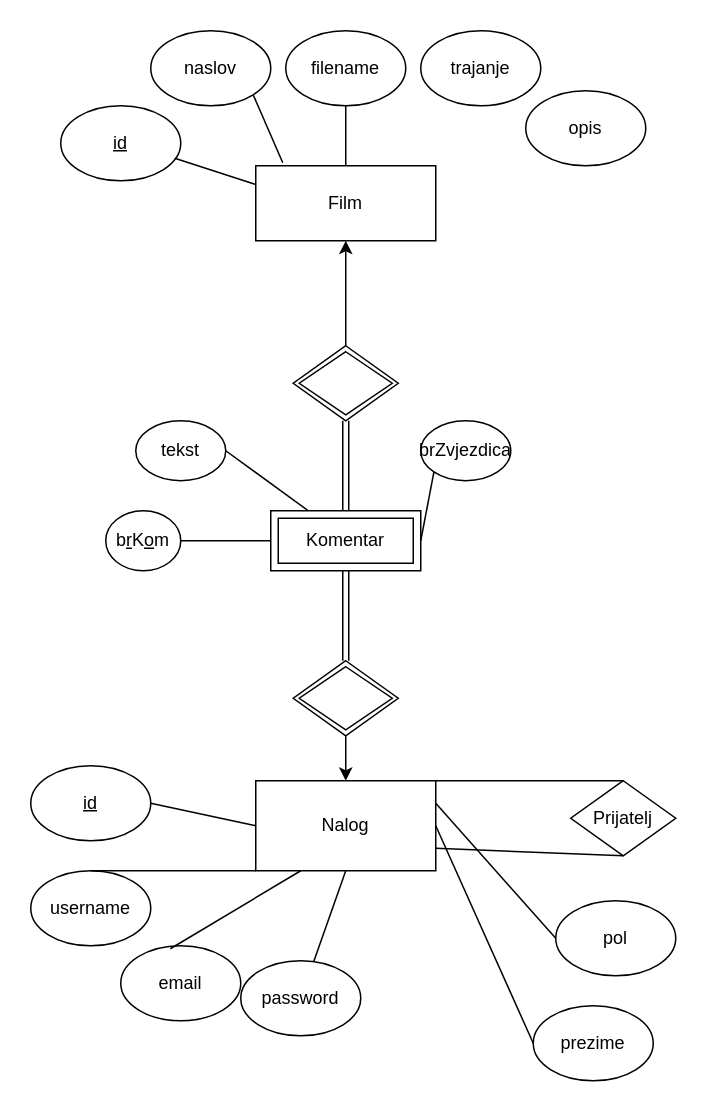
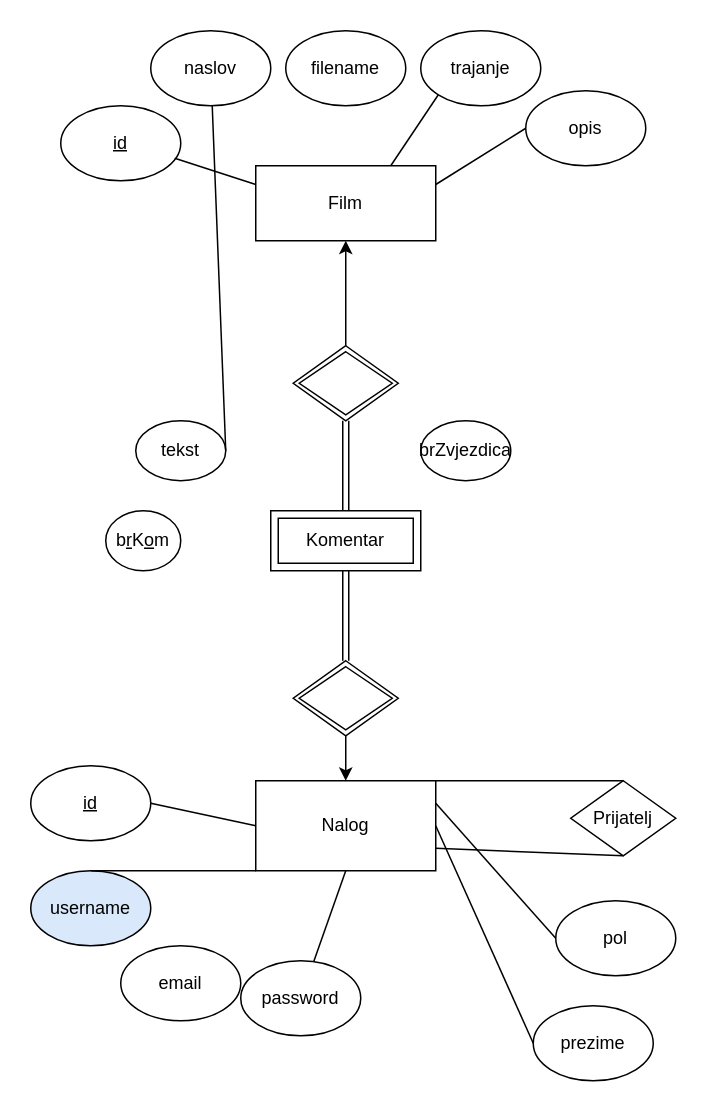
(268, 129) -> none
none -> (414, 131)
(346, 136) -> none
none -> (481, 156)
(267, 481) -> (219, 279)
(428, 504) -> none
(226, 541) -> none
(91, 908) -> (91, 908)
(235, 910) -> none
